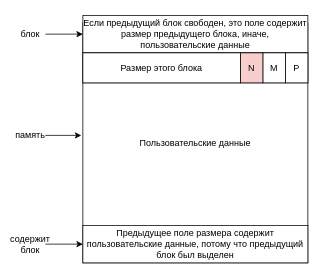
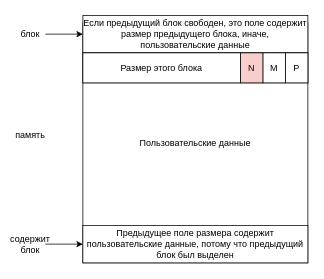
(61, 135) -> none
